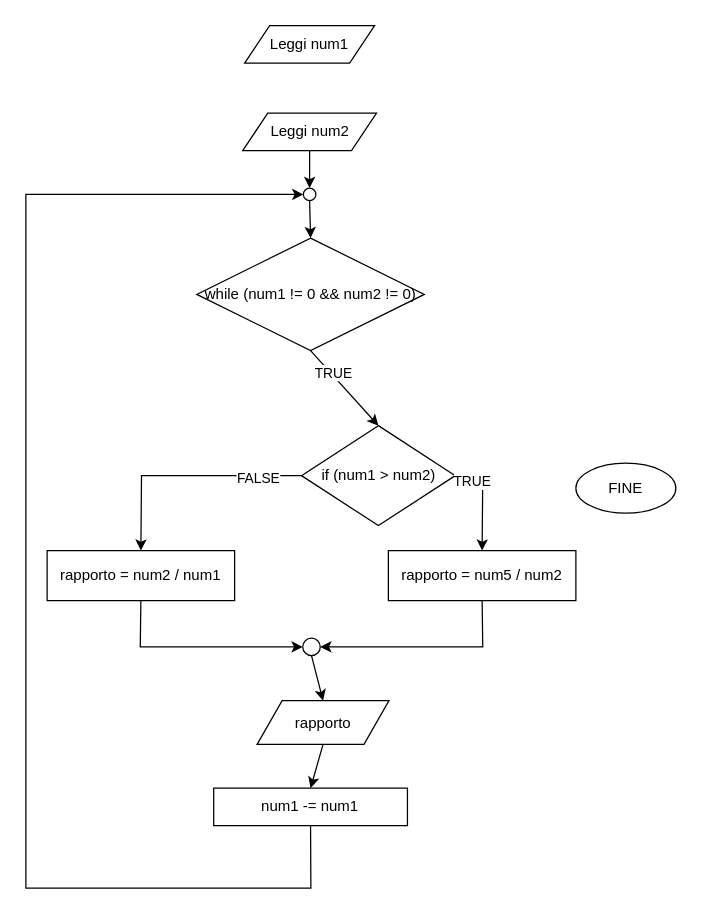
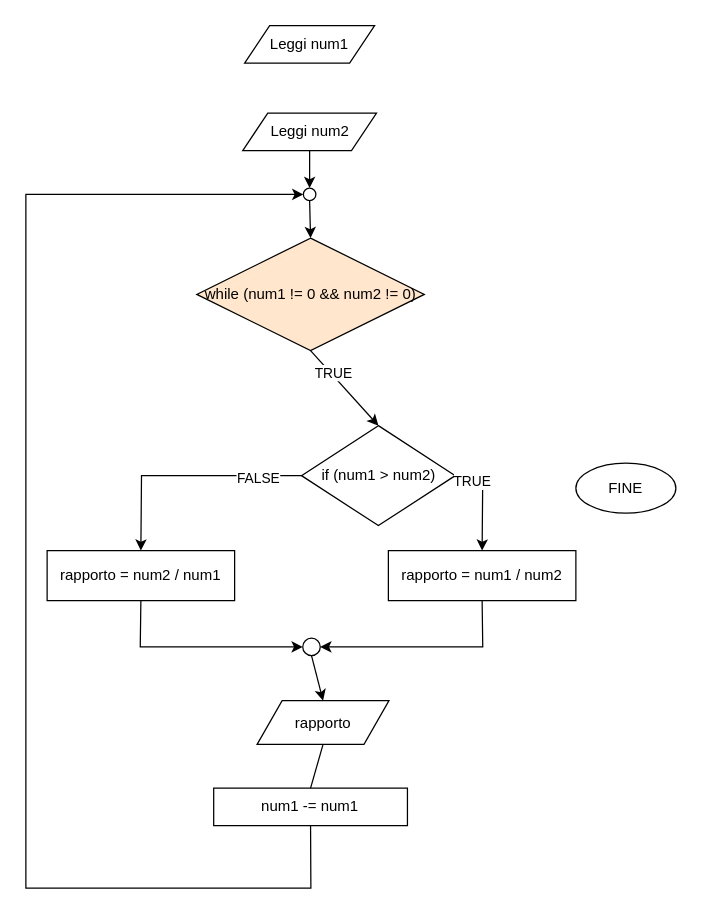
(310, 294) -> (310, 294)
(482, 576) -> (482, 576)
(313, 779) -> (312, 782)
